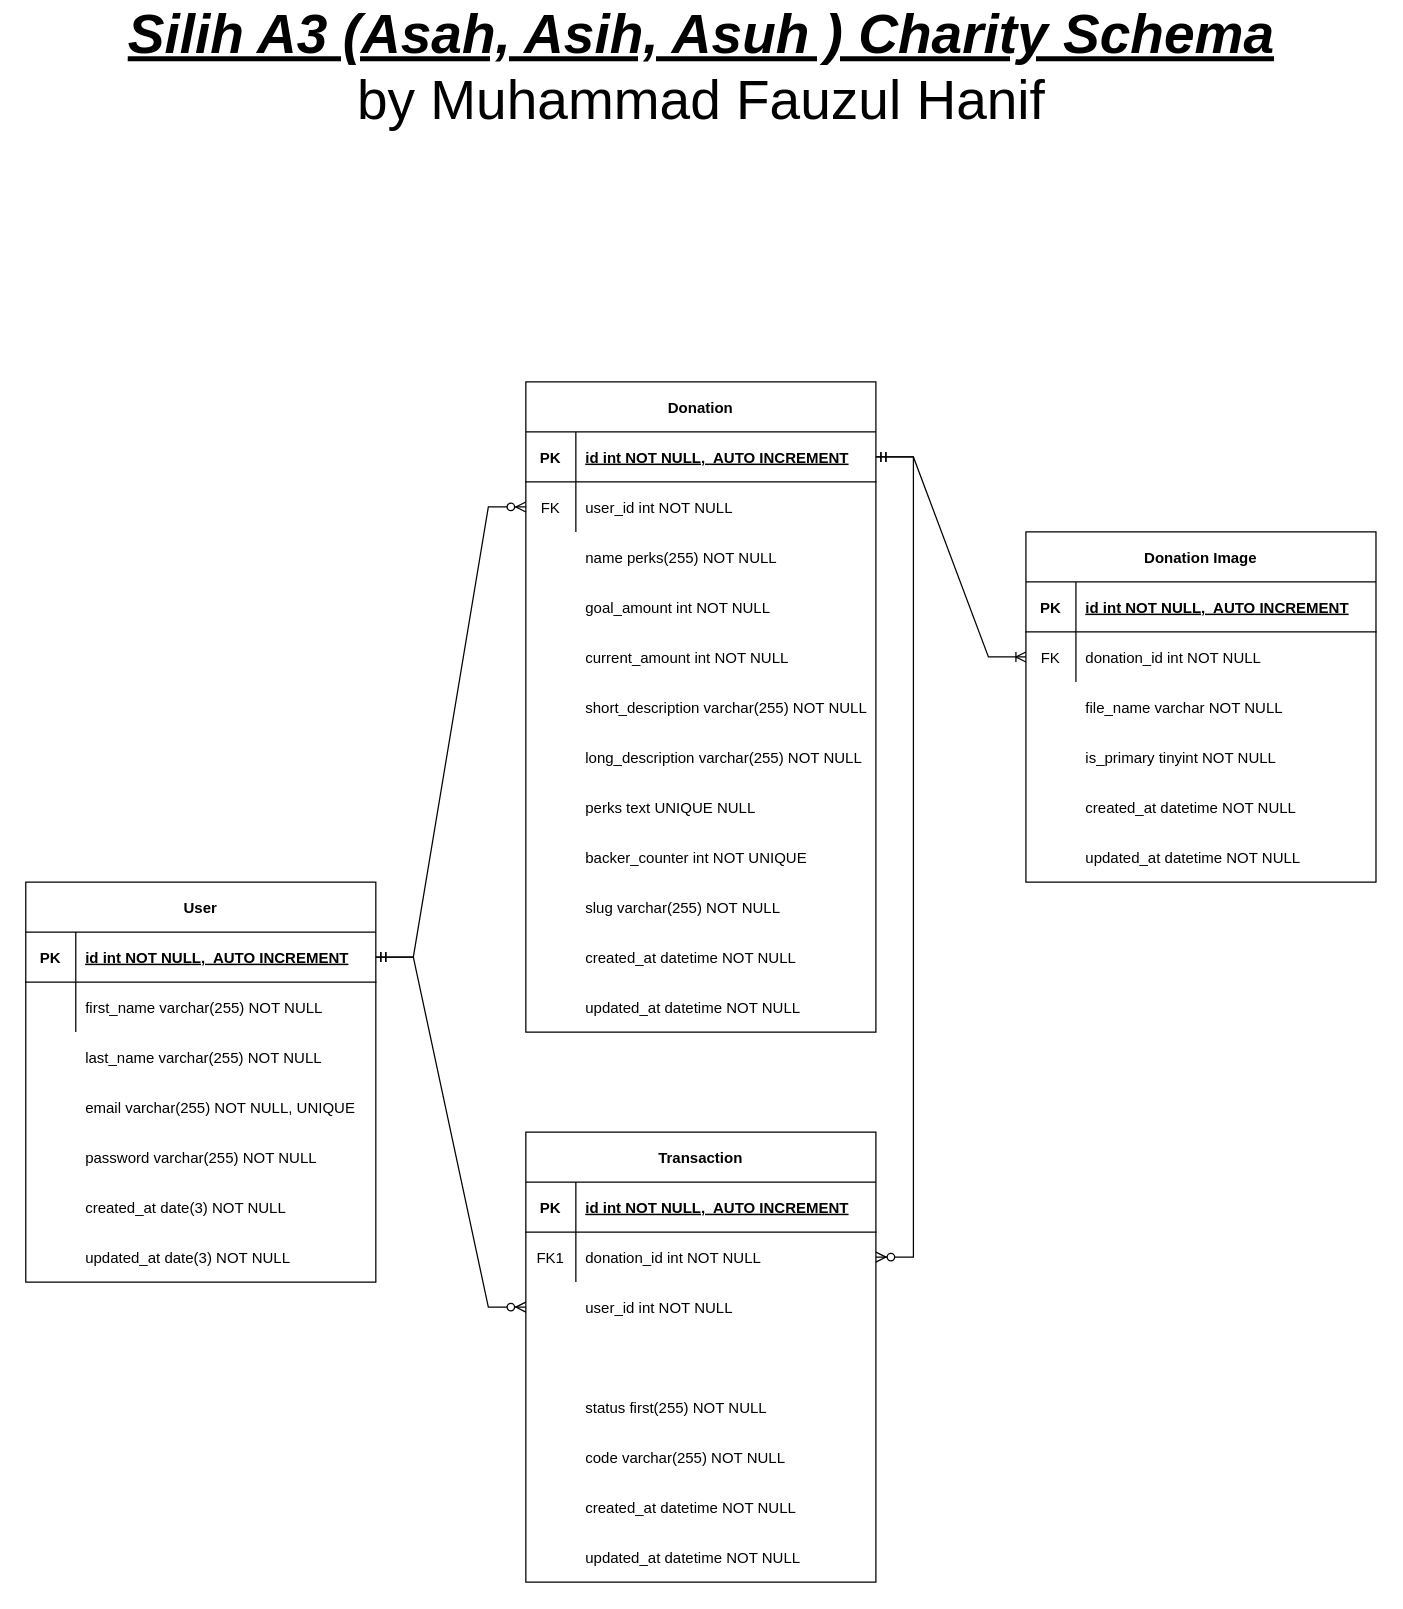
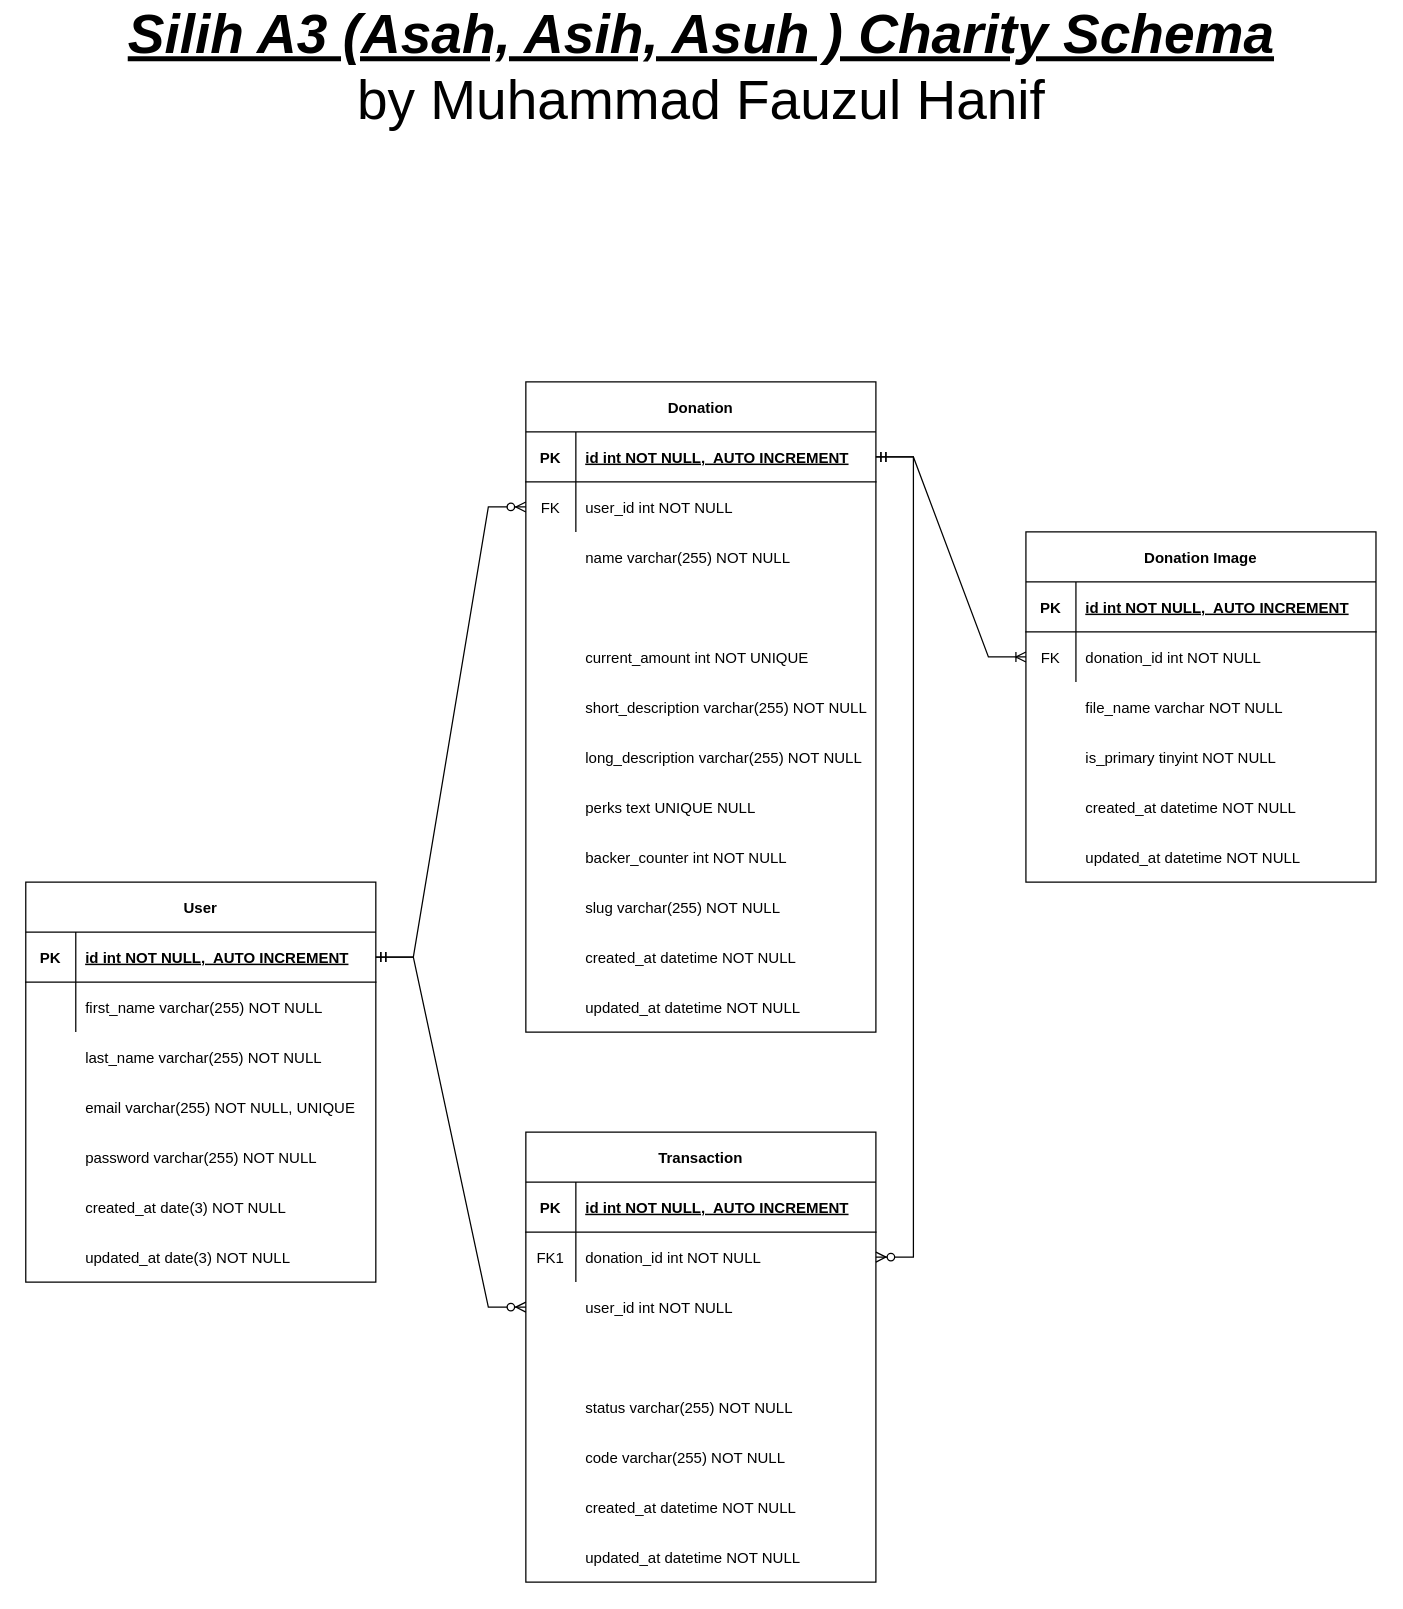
(680, 558) -> (688, 558)
(726, 607) -> none
(691, 658) -> (699, 658)
(699, 858) -> (691, 858)
(686, 1408) -> (697, 1408)
